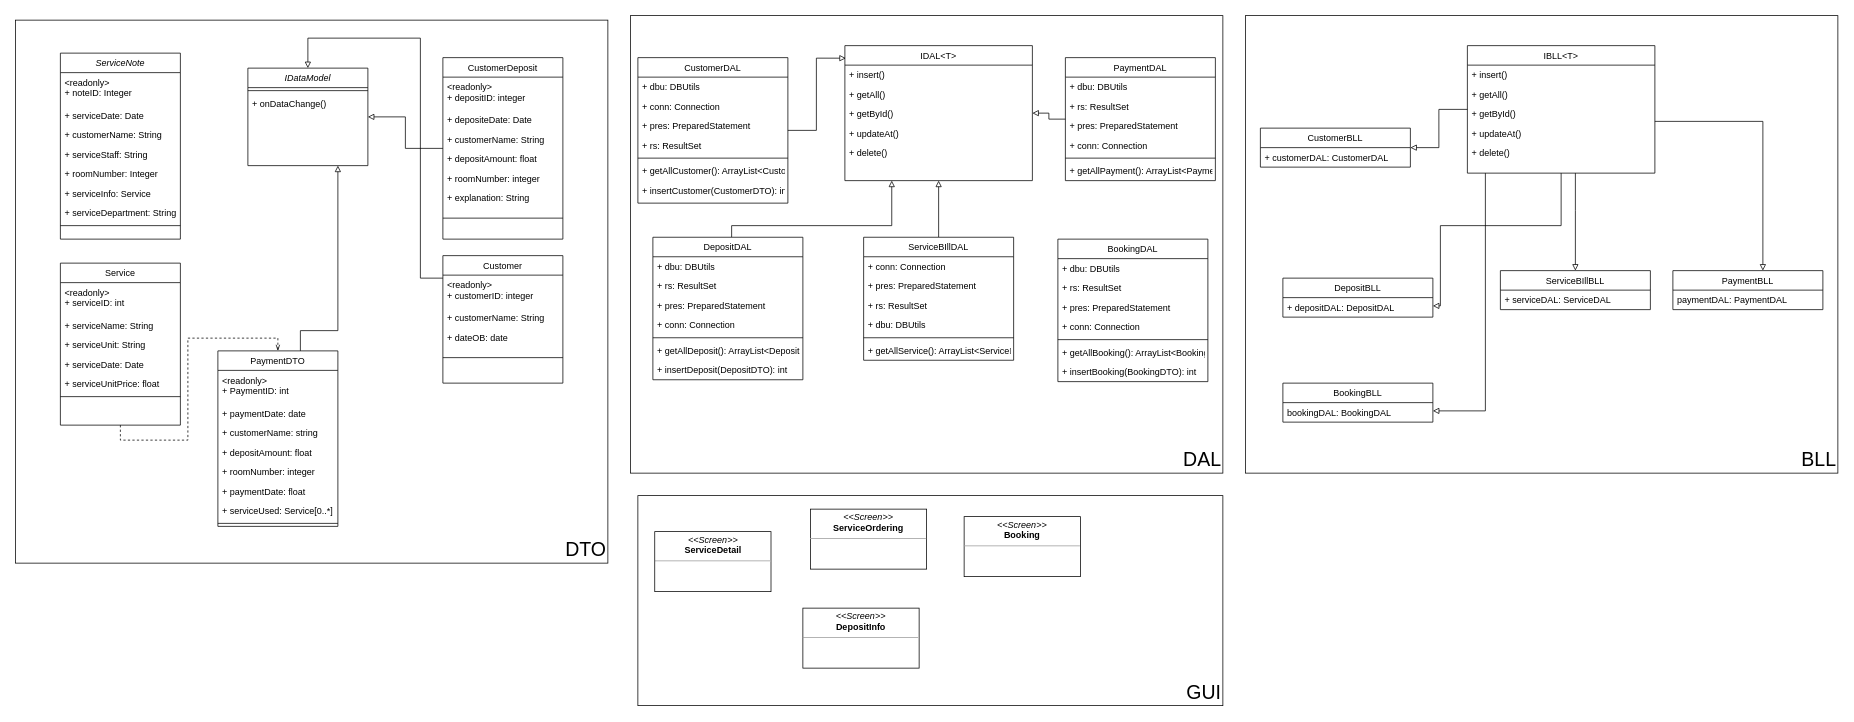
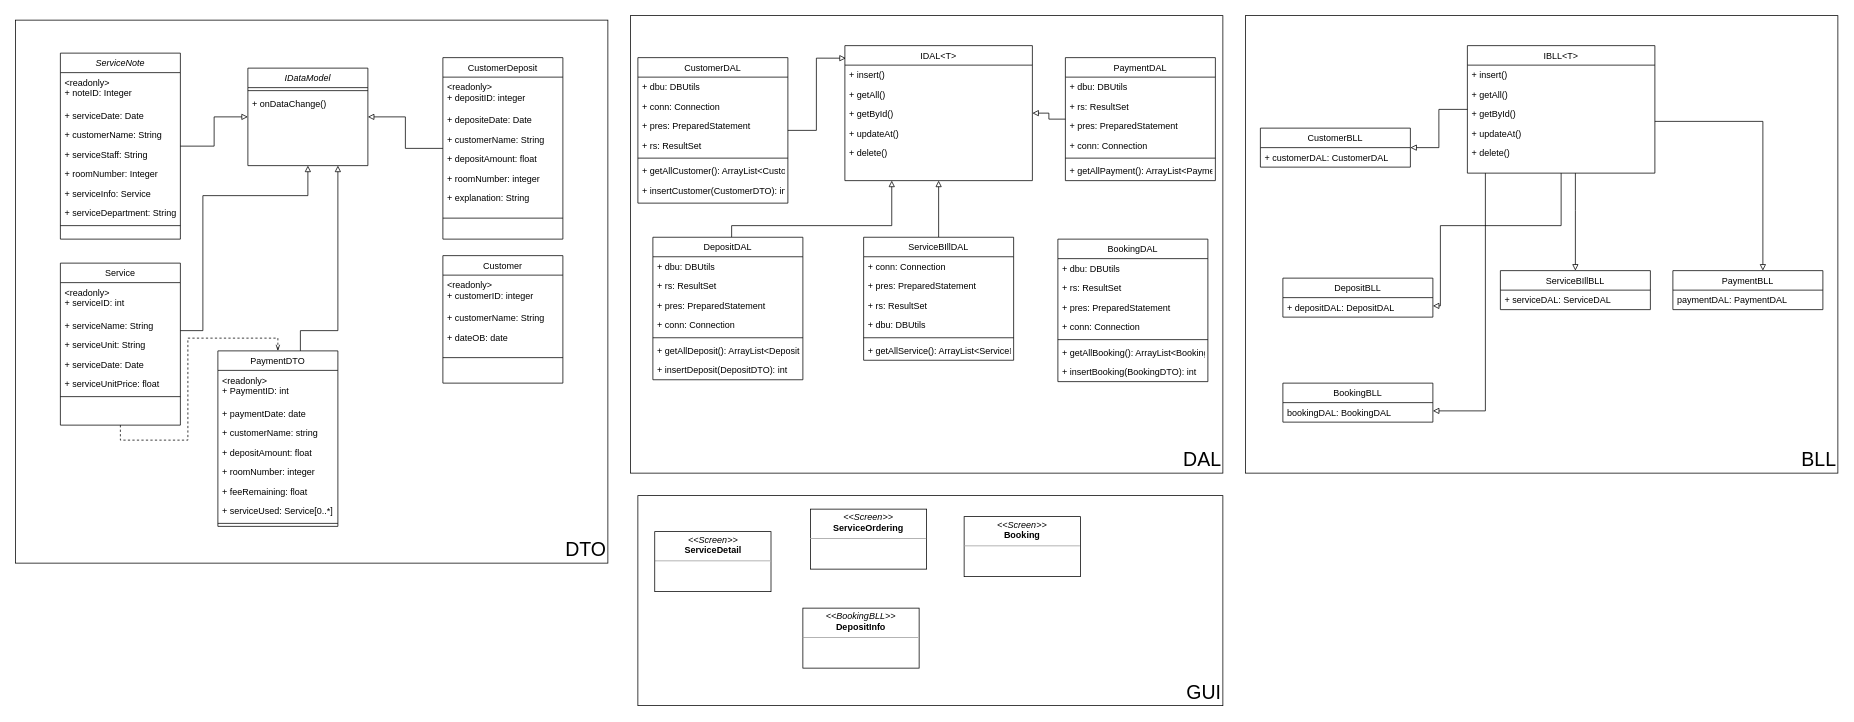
(420, 100) -> none
none -> (214, 134)
none -> (203, 209)
(268, 491) -> (268, 491)
(829, 619) -> (837, 619)
